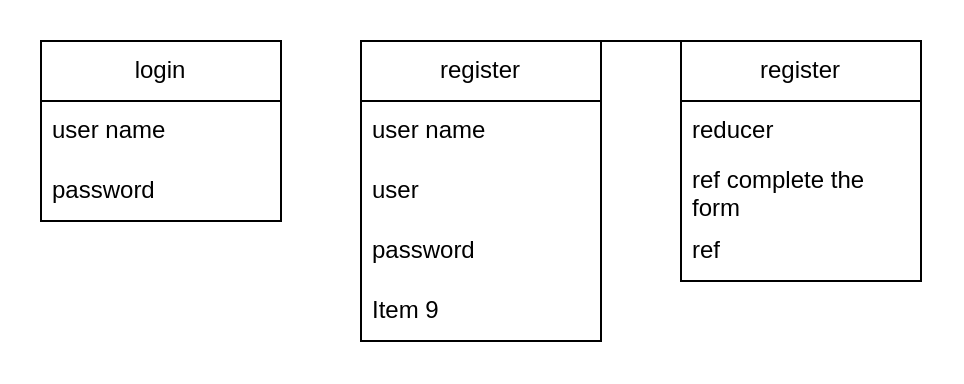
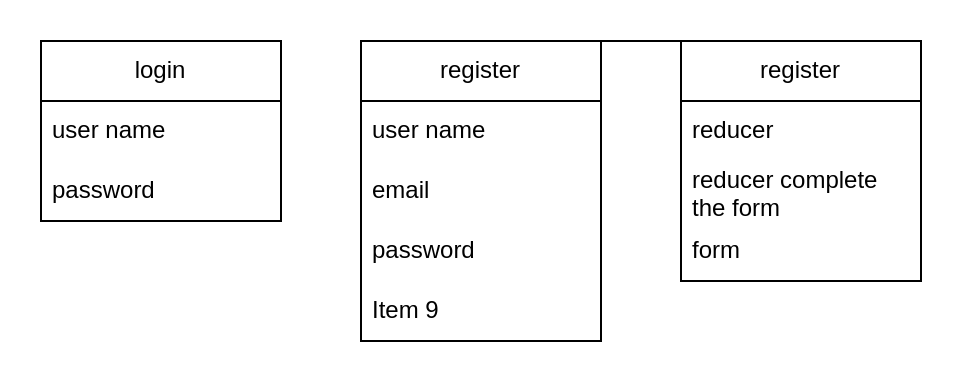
(400, 191) -> (400, 191)
(803, 191) -> (803, 191)
(713, 251) -> (720, 251)
